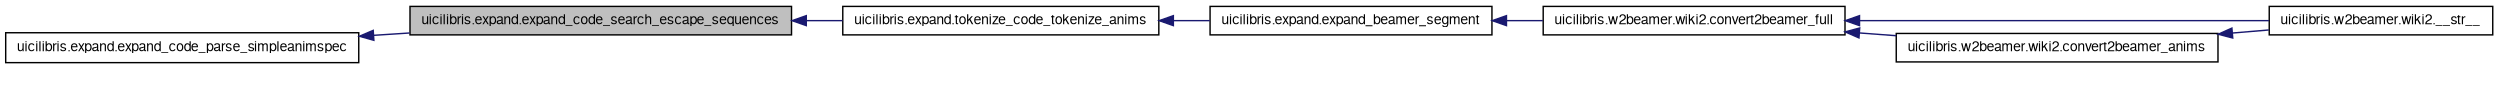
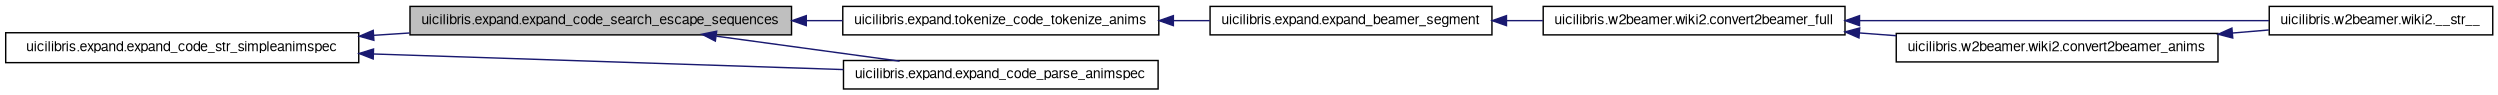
(182, 48) -> (182, 48)
none -> (1001, 75)
